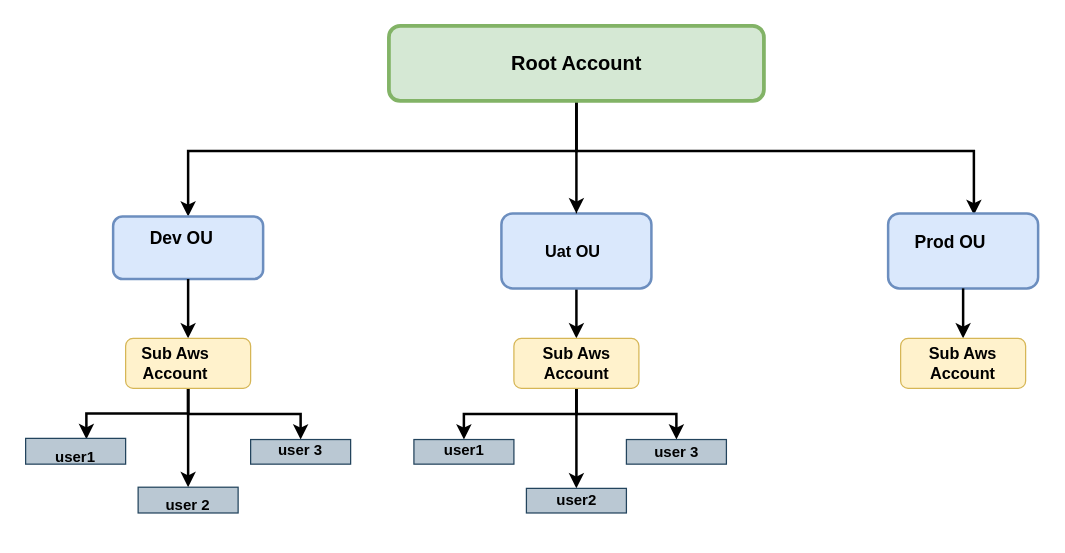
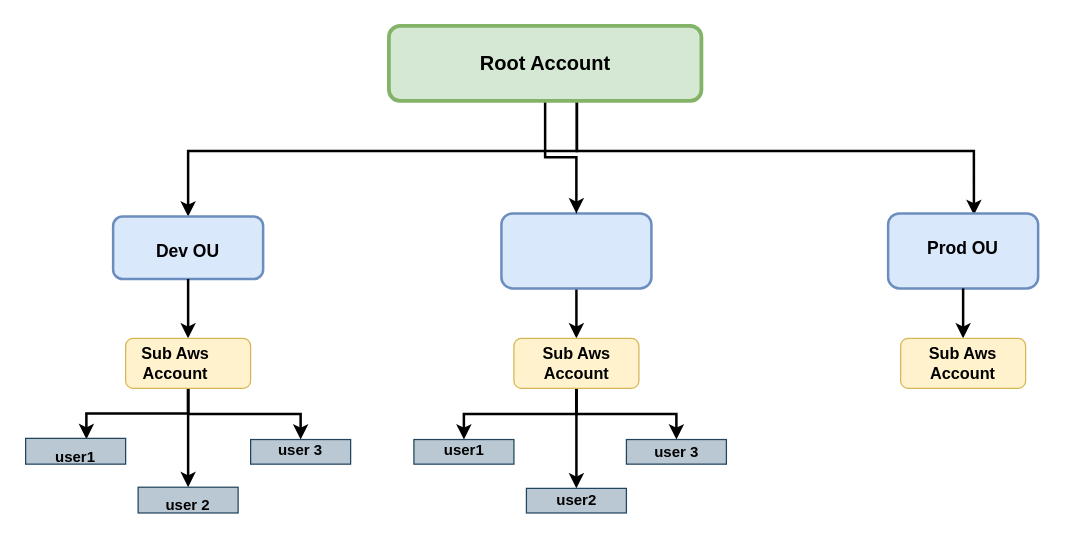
(576, 63) -> (545, 63)
(182, 238) -> (188, 251)
(951, 241) -> (963, 248)
(573, 251) -> none
